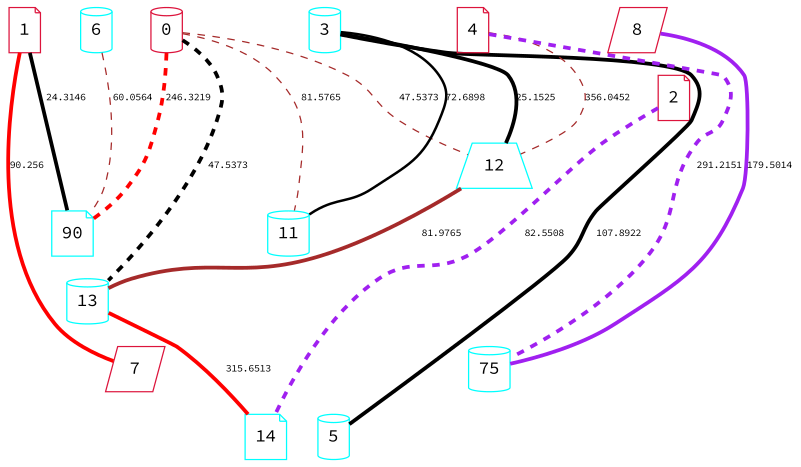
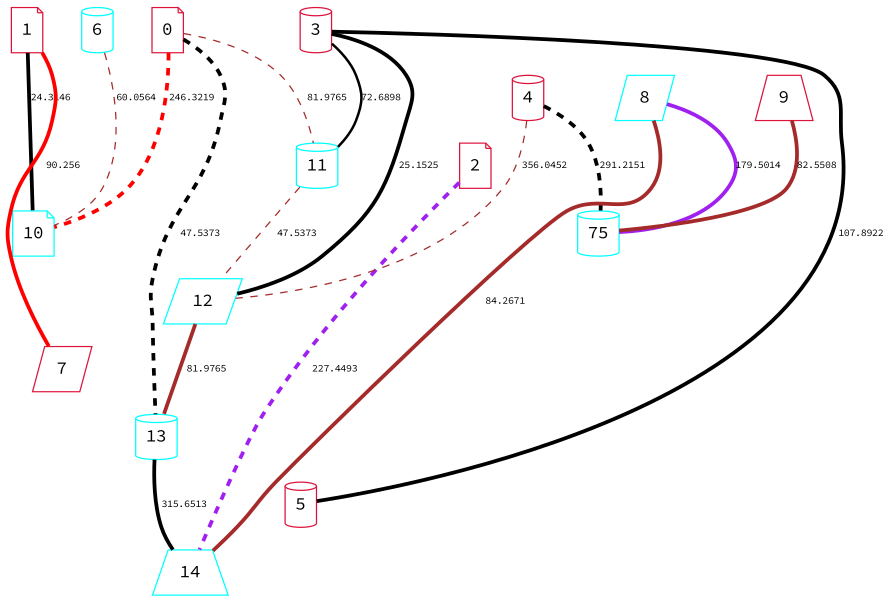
(167, 30) -> (168, 30)
(325, 30) -> (316, 30)
(473, 30) -> (528, 98)
(637, 30) -> (645, 98)
(336, 70) -> (261, 233)
(321, 98) -> (327, 98)
none -> (784, 98)
(706, 135) -> (591, 148)
(494, 166) -> (203, 301)
(72, 234) -> (33, 234)
(545, 234) -> (335, 369)
none -> (443, 320)
(186, 353) -> (157, 506)
(266, 437) -> (190, 573)
(334, 437) -> (301, 505)
